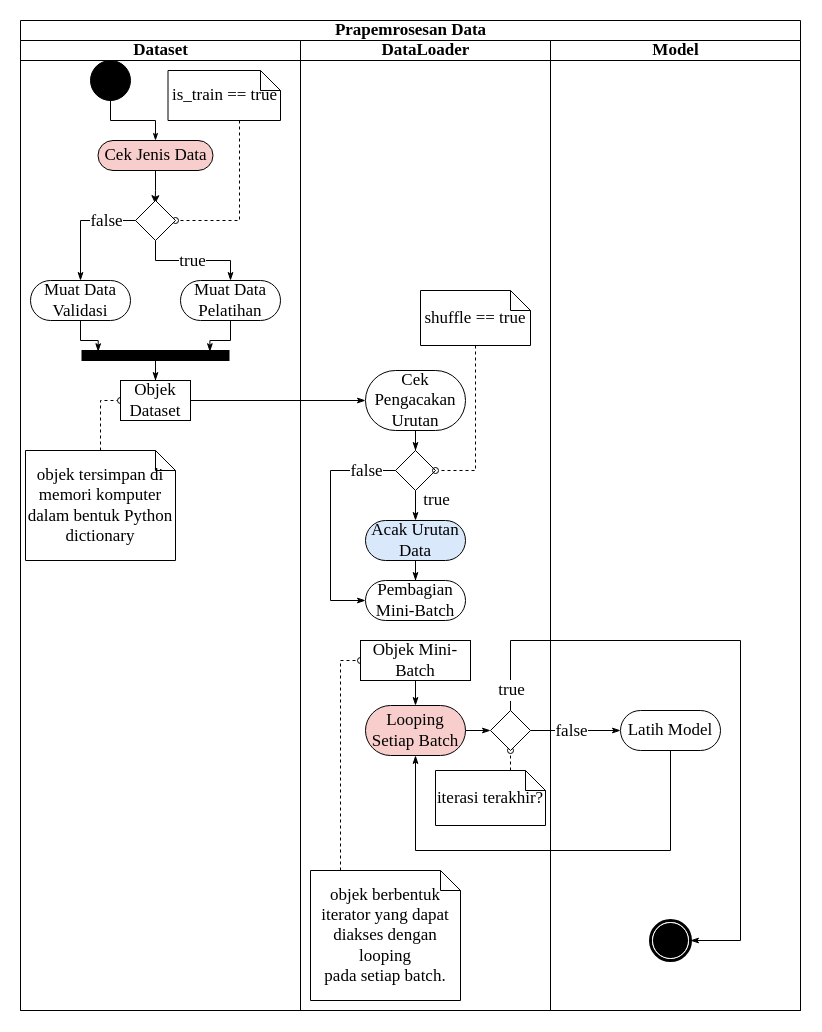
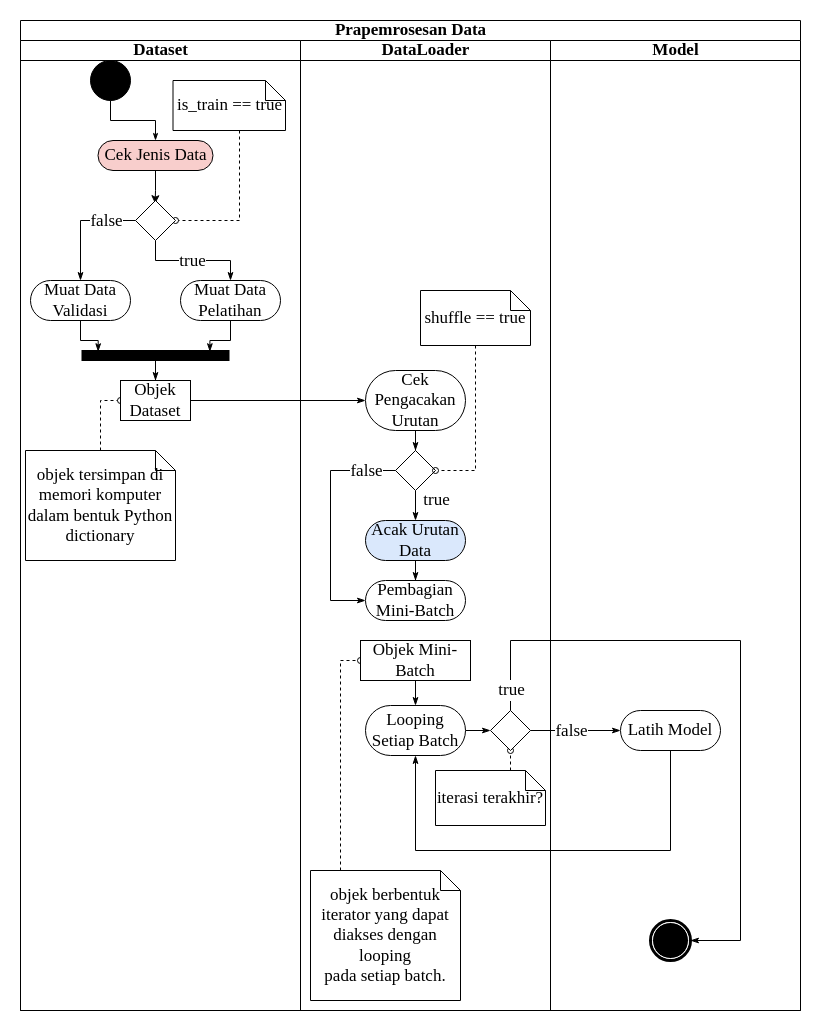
(224, 96) -> (229, 106)
(416, 731) -> (416, 731)
